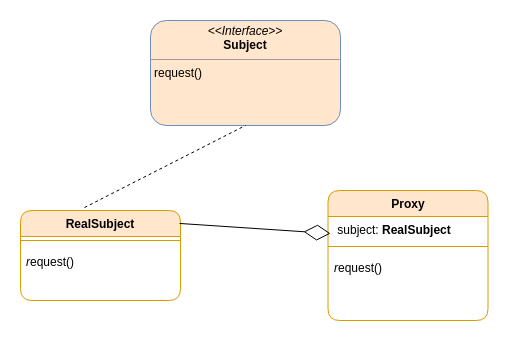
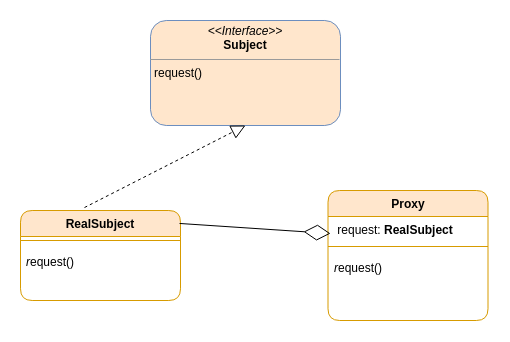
(237, 130) -> (231, 133)
(399, 231) -> (399, 231)
